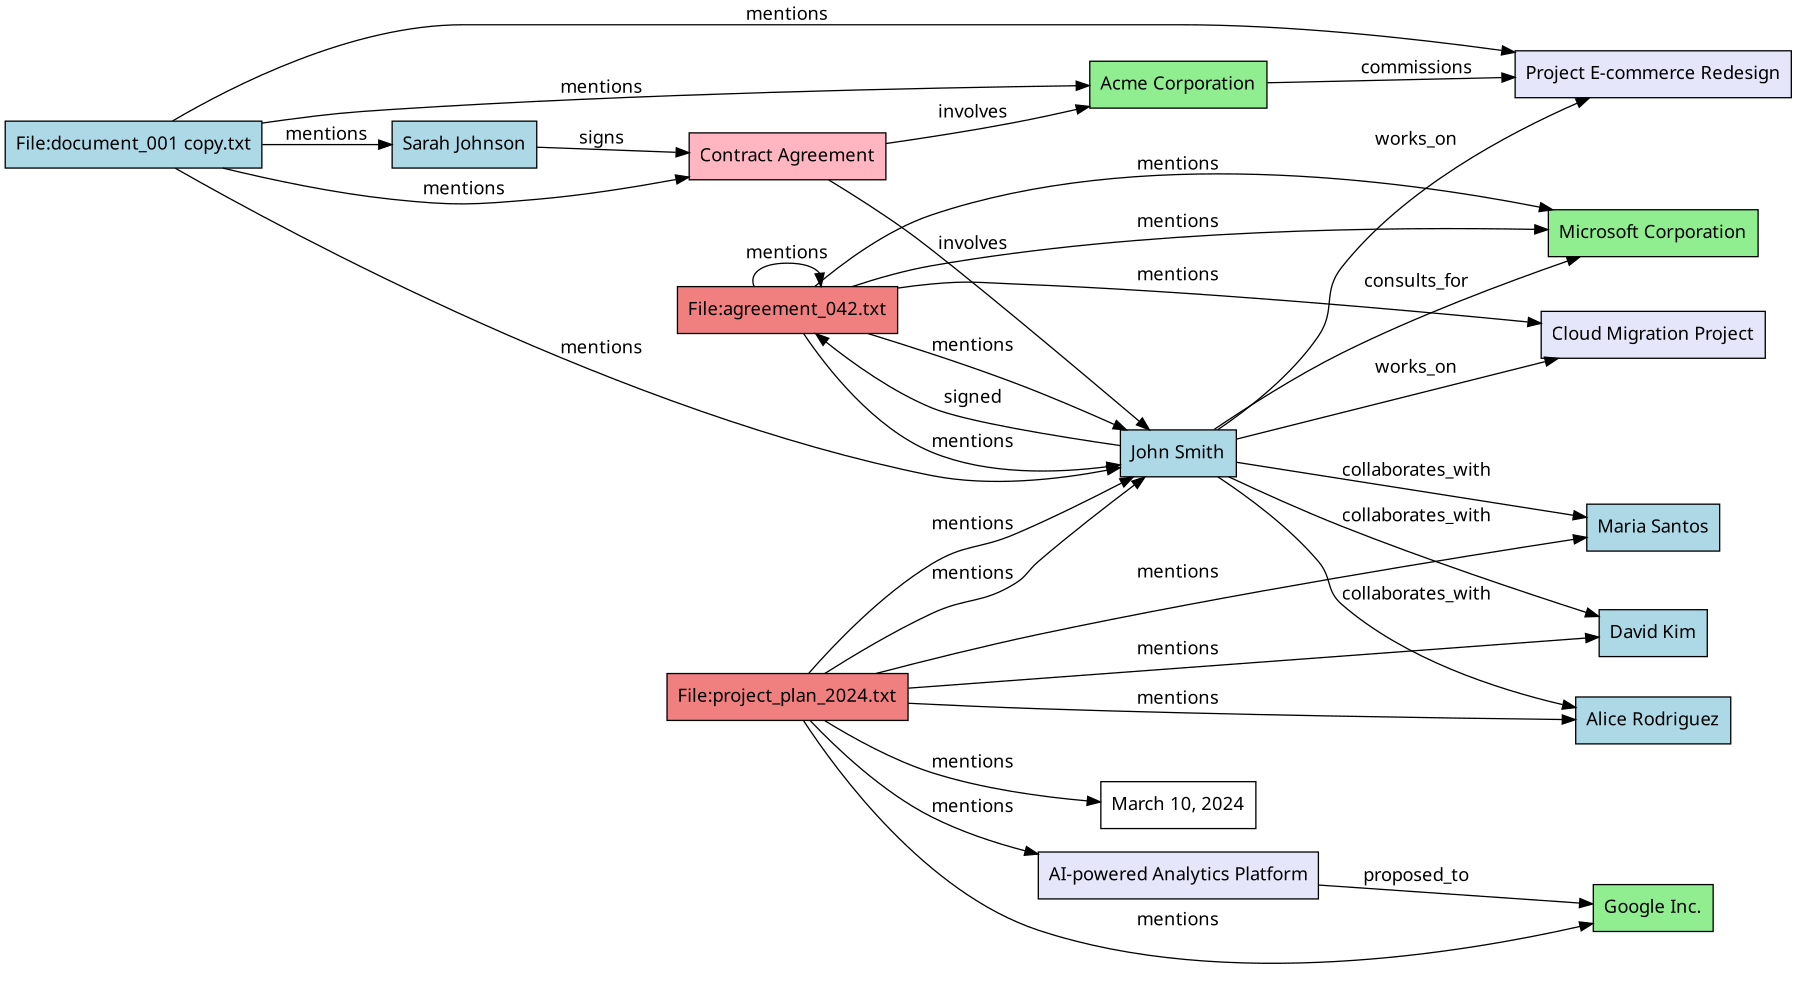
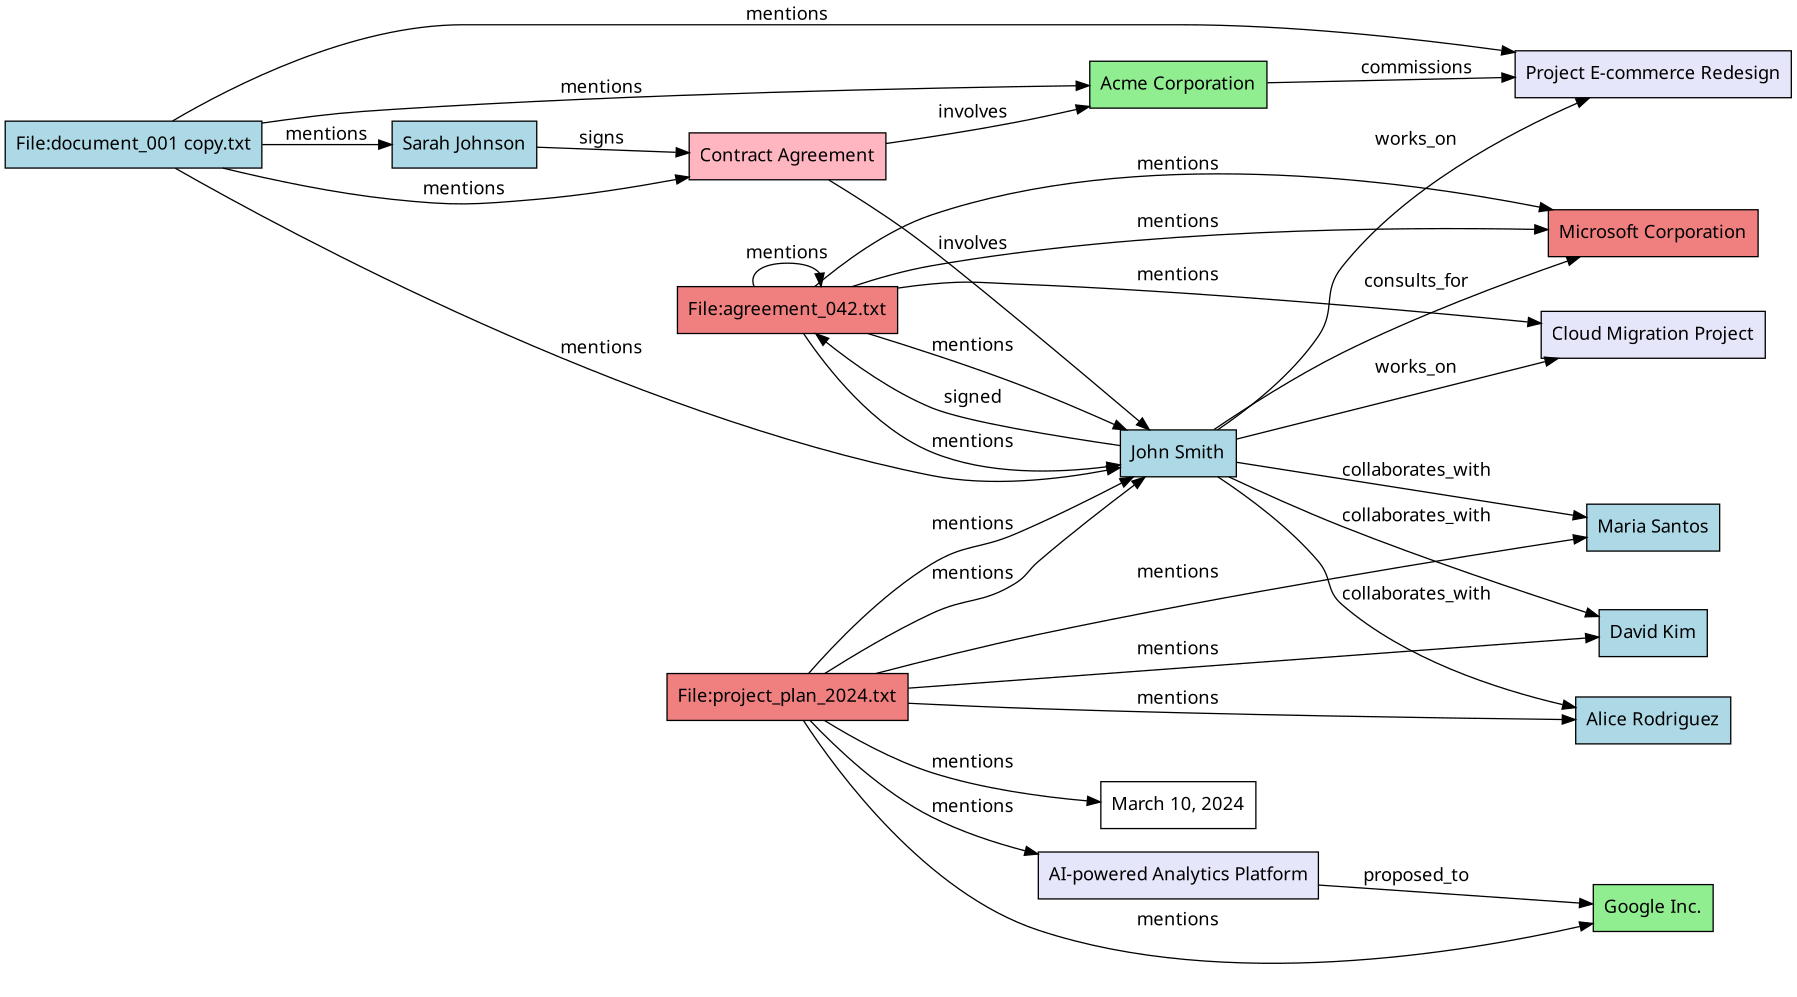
(1653, 233) -> (1653, 233)
